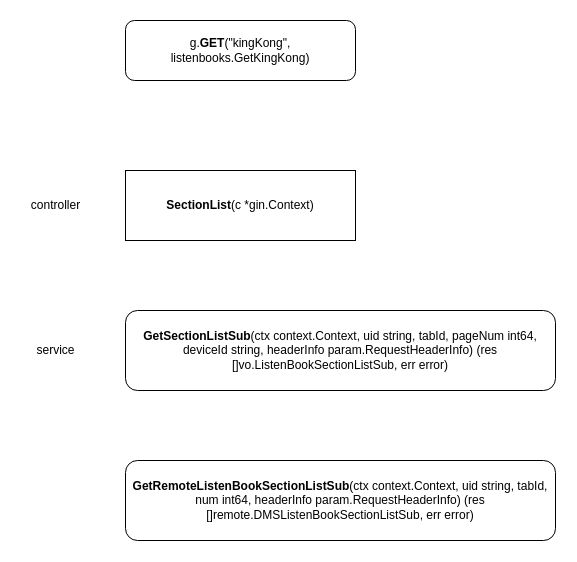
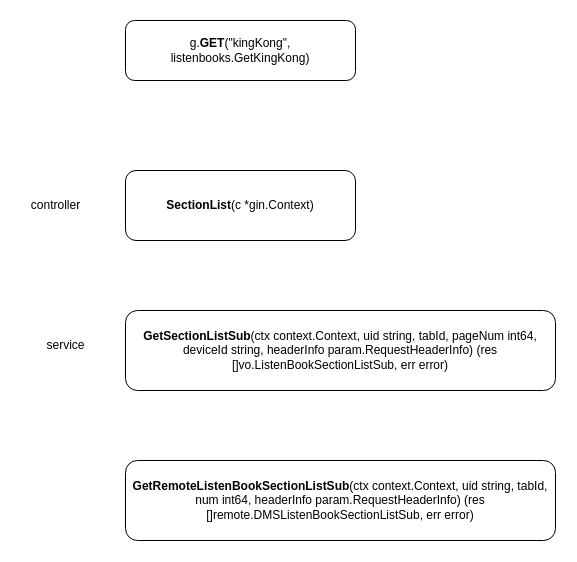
(241, 206) -> (241, 206)
(56, 351) -> (66, 346)
